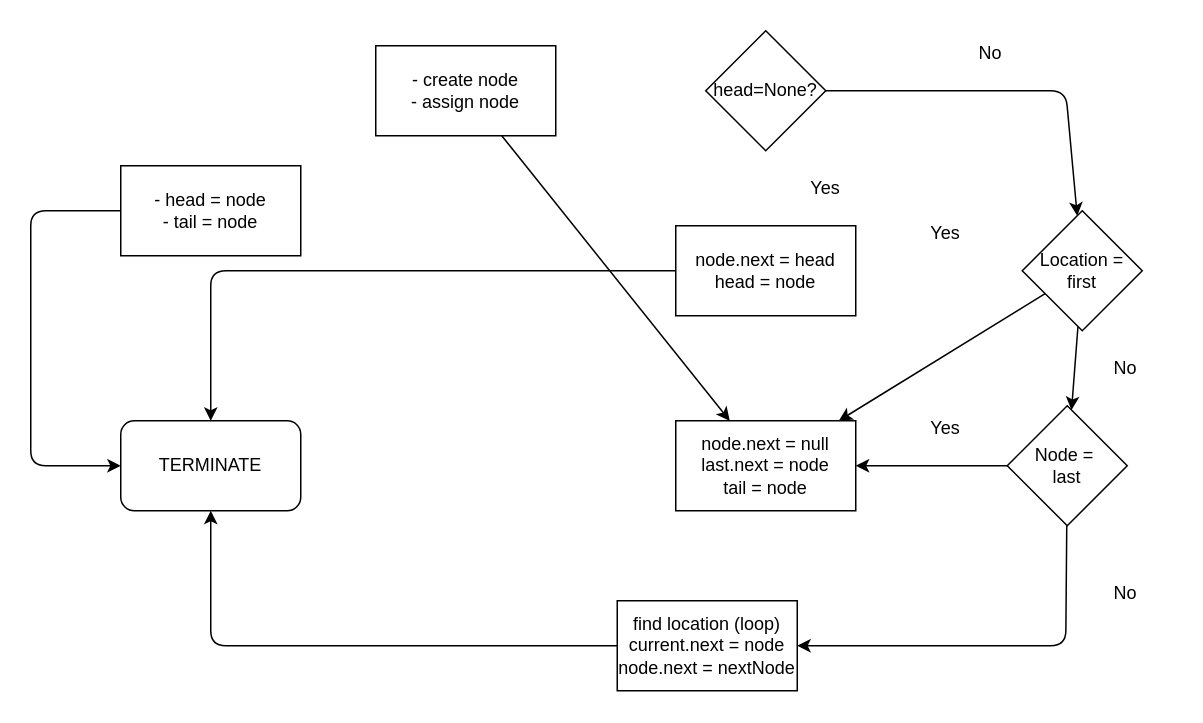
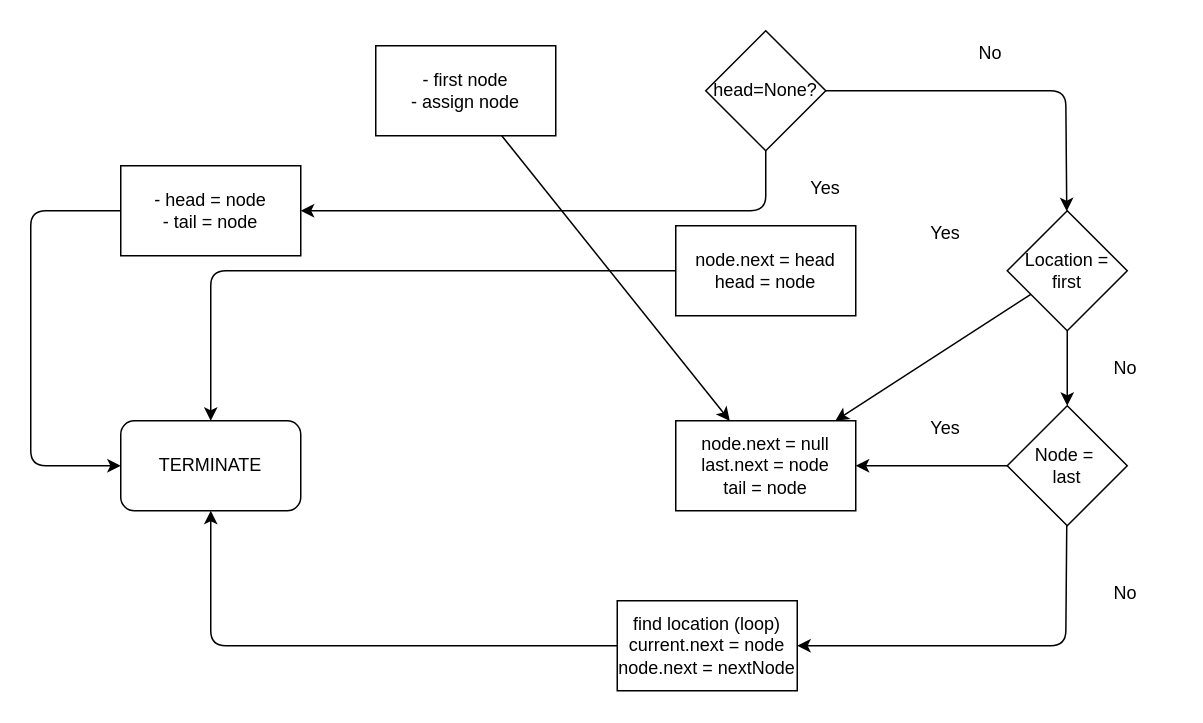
(466, 91) -> (466, 91)
none -> (565, 211)
(1082, 271) -> (1067, 271)
